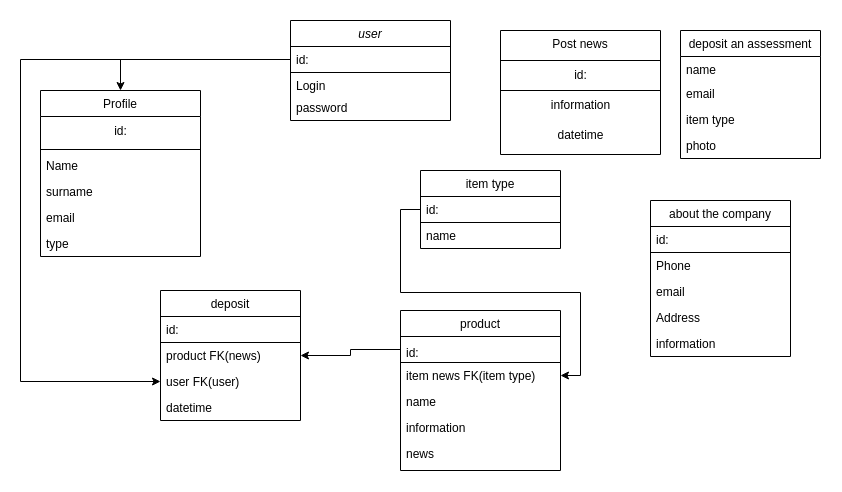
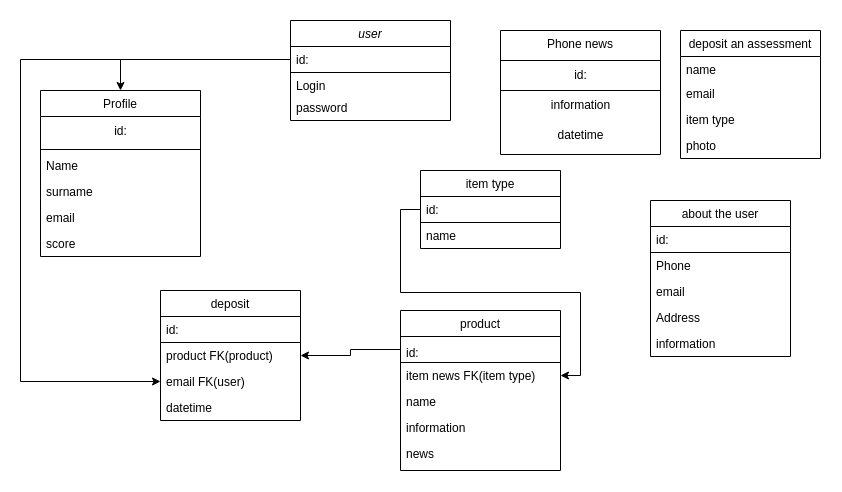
(580, 44) -> (580, 44)
(720, 214) -> (720, 214)
(59, 244) -> (63, 244)
(218, 356) -> (228, 356)
(208, 382) -> (208, 382)
